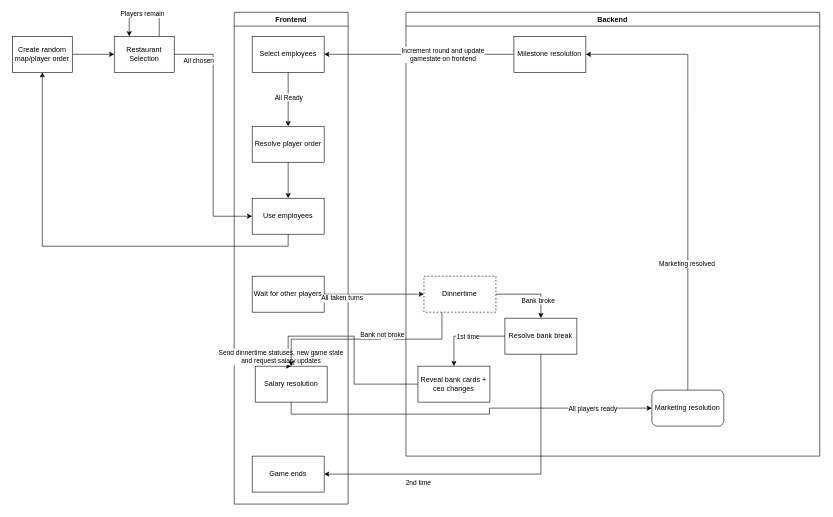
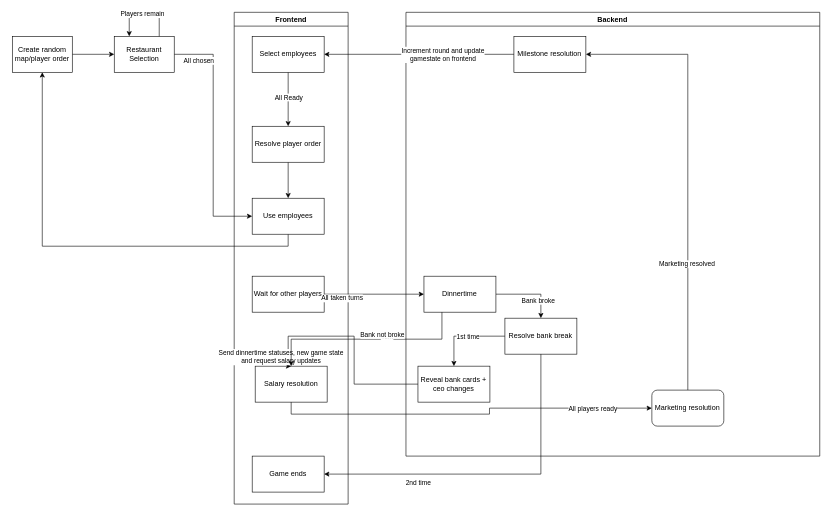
(460, 294) -> (460, 294)
